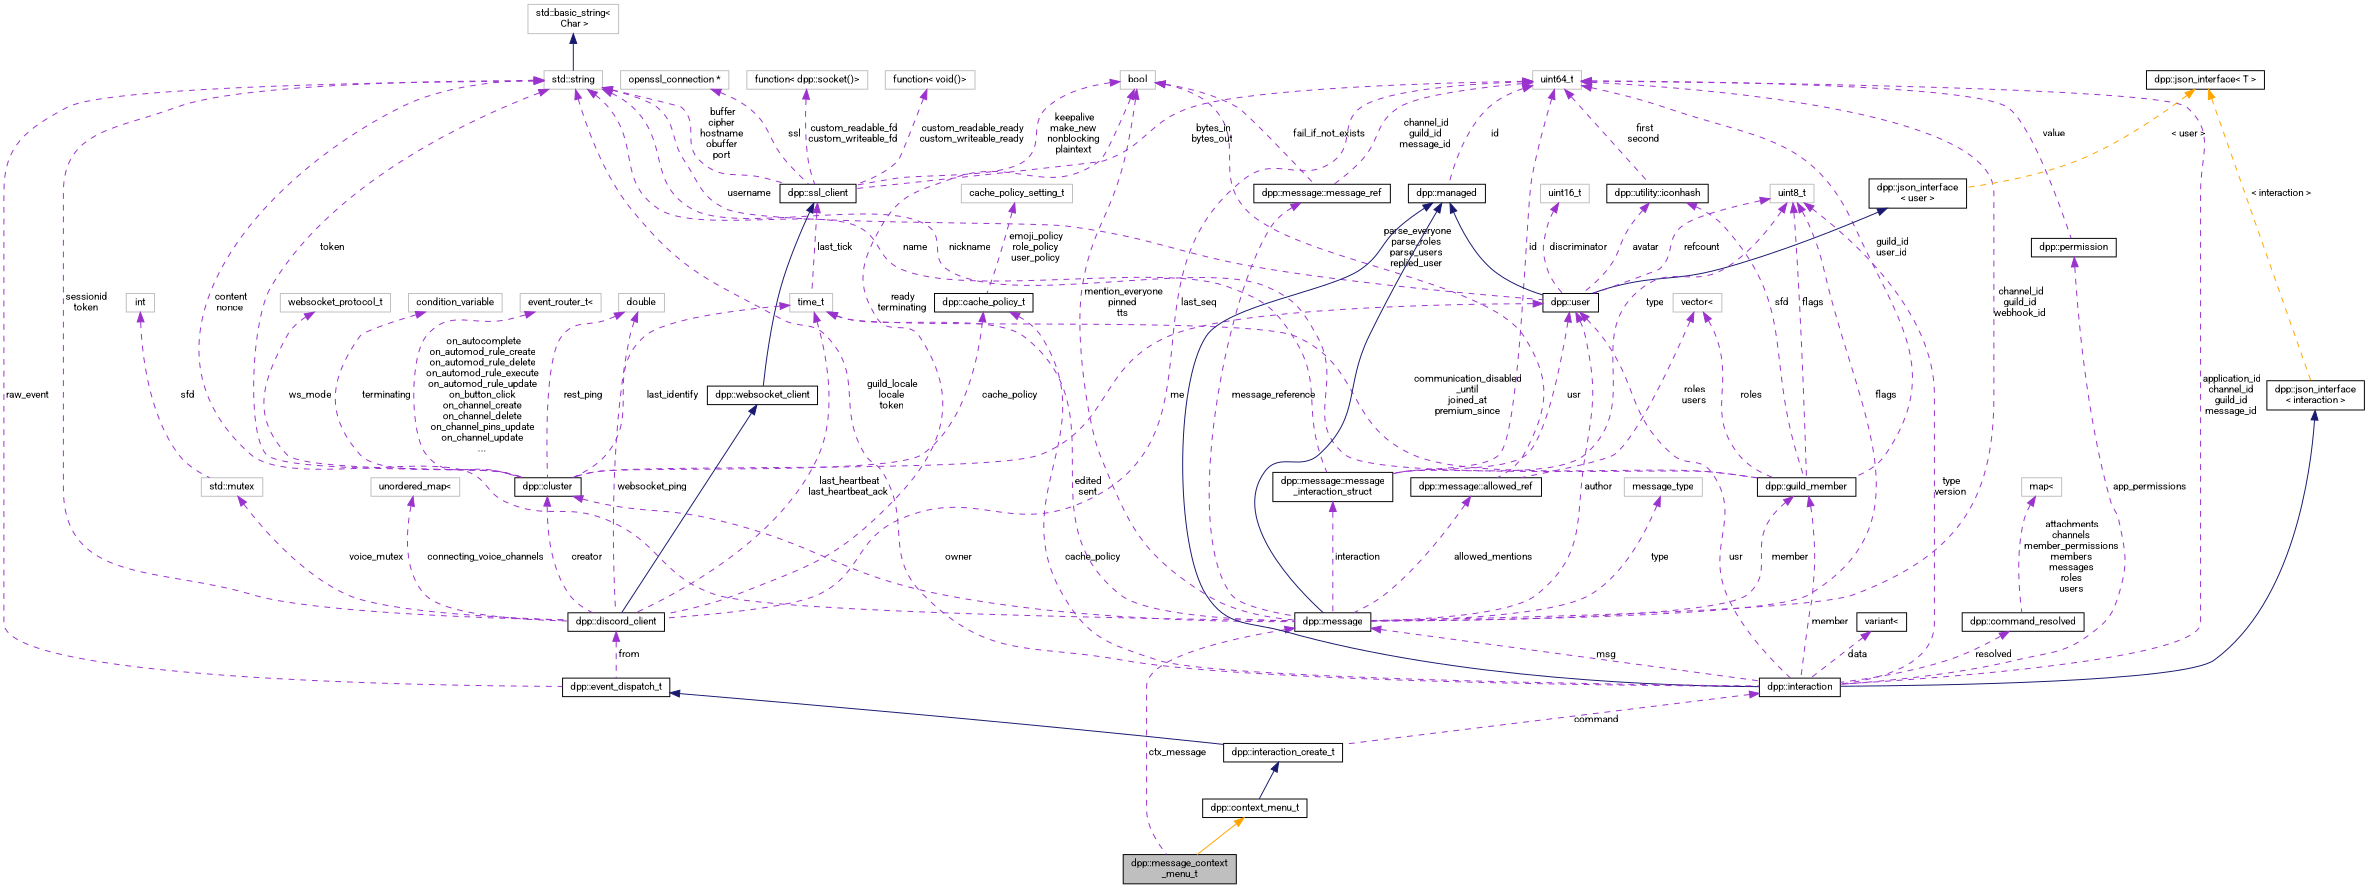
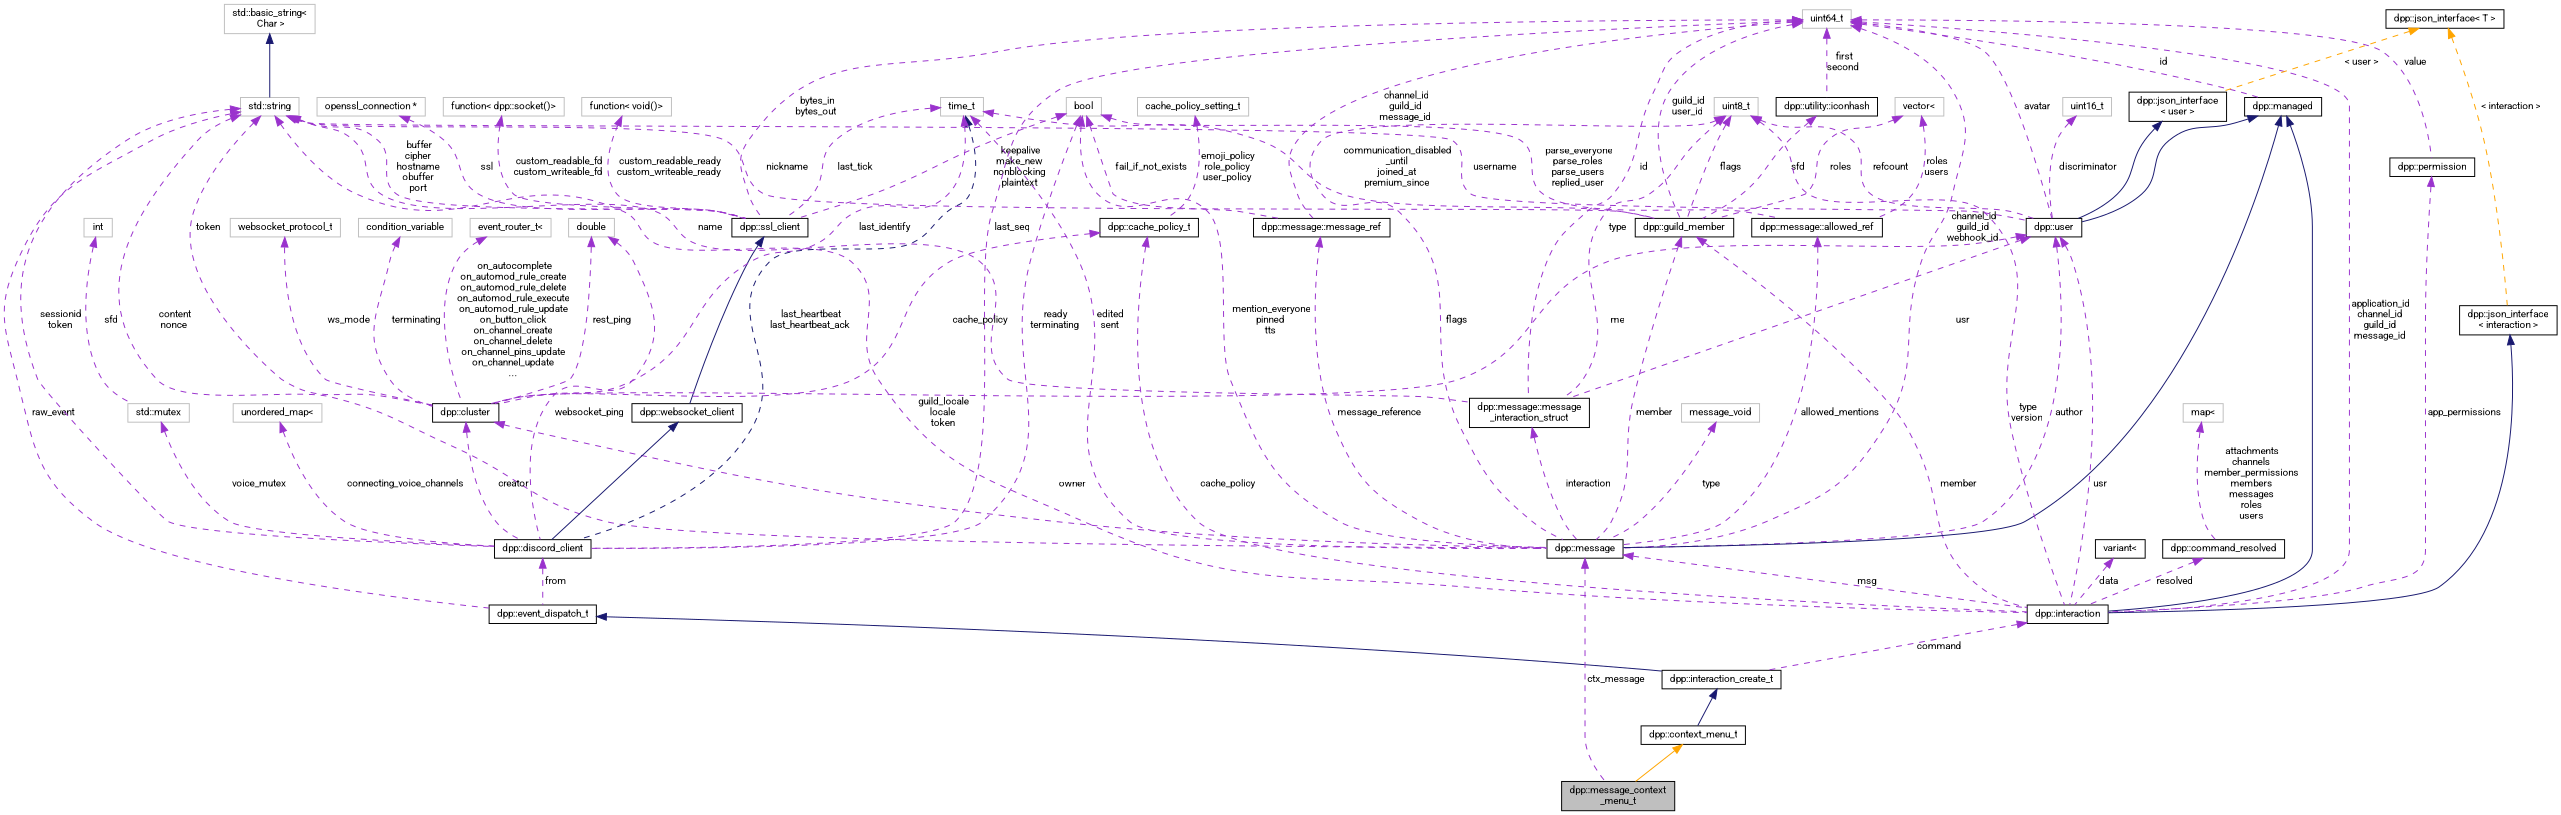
(814, 253) -> (837, 139)
(1617, 255) -> (2000, 73)
(1663, 487) -> (1721, 413)
(789, 501) -> (750, 303)
